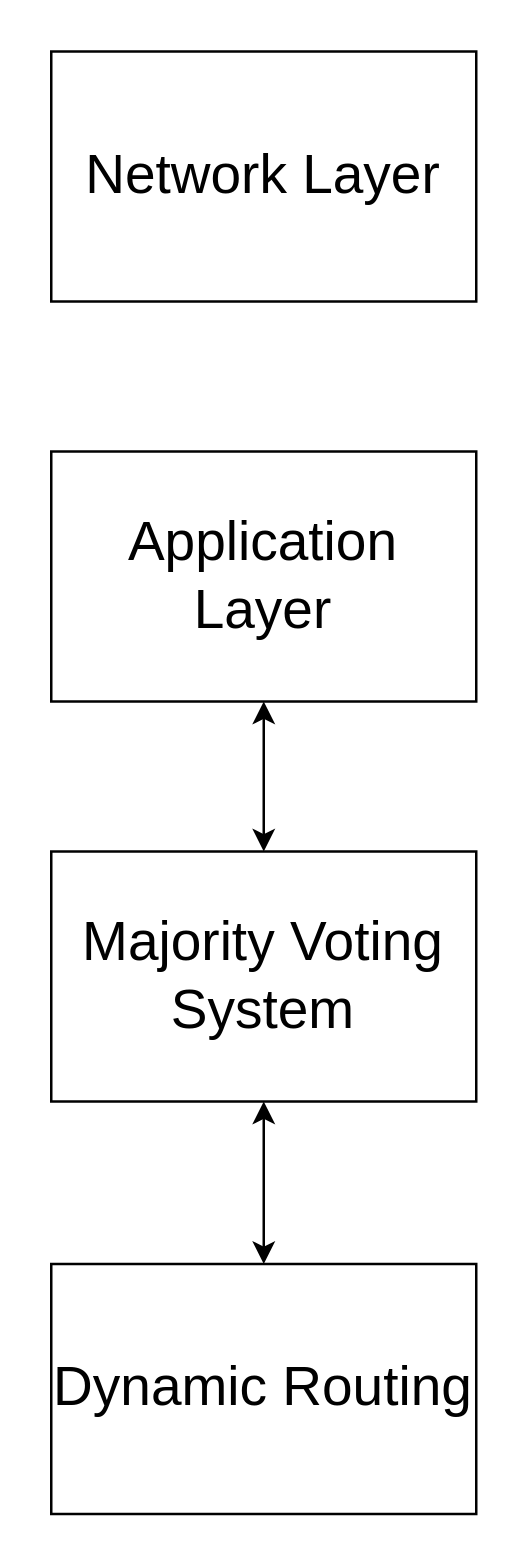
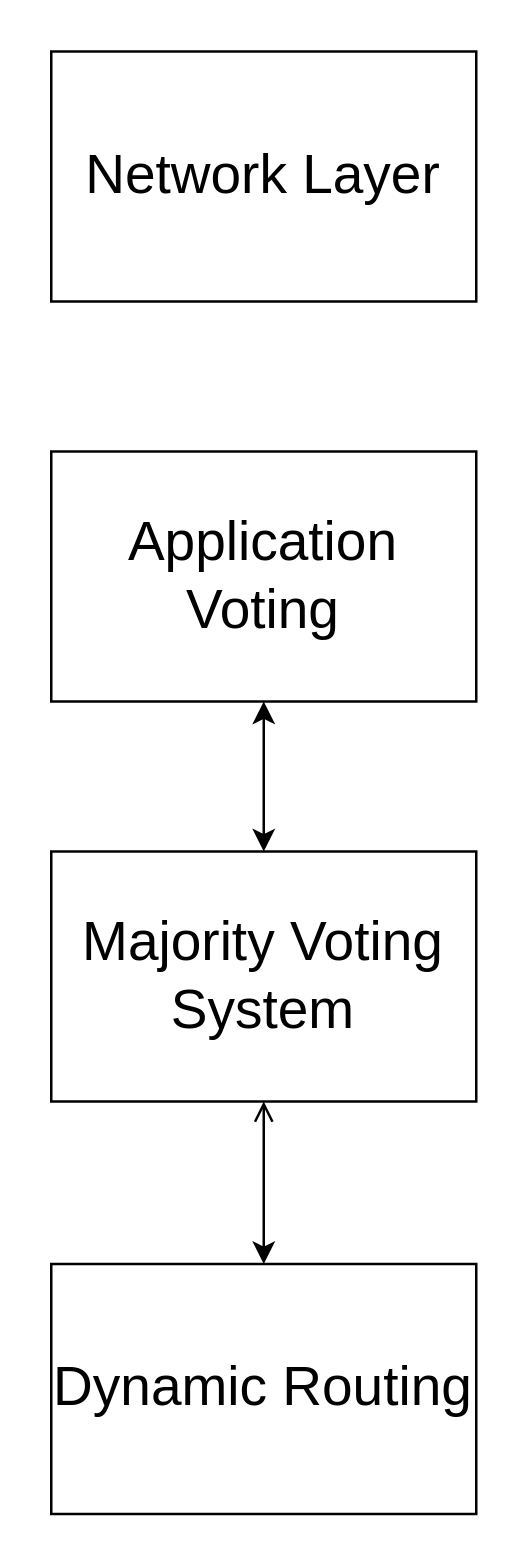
(264, 576) -> (264, 576)
(264, 1119) -> (264, 1115)
